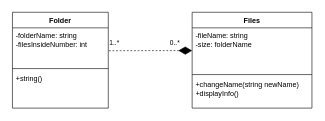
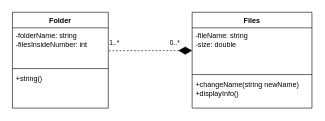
(225, 36) -> (225, 36)
